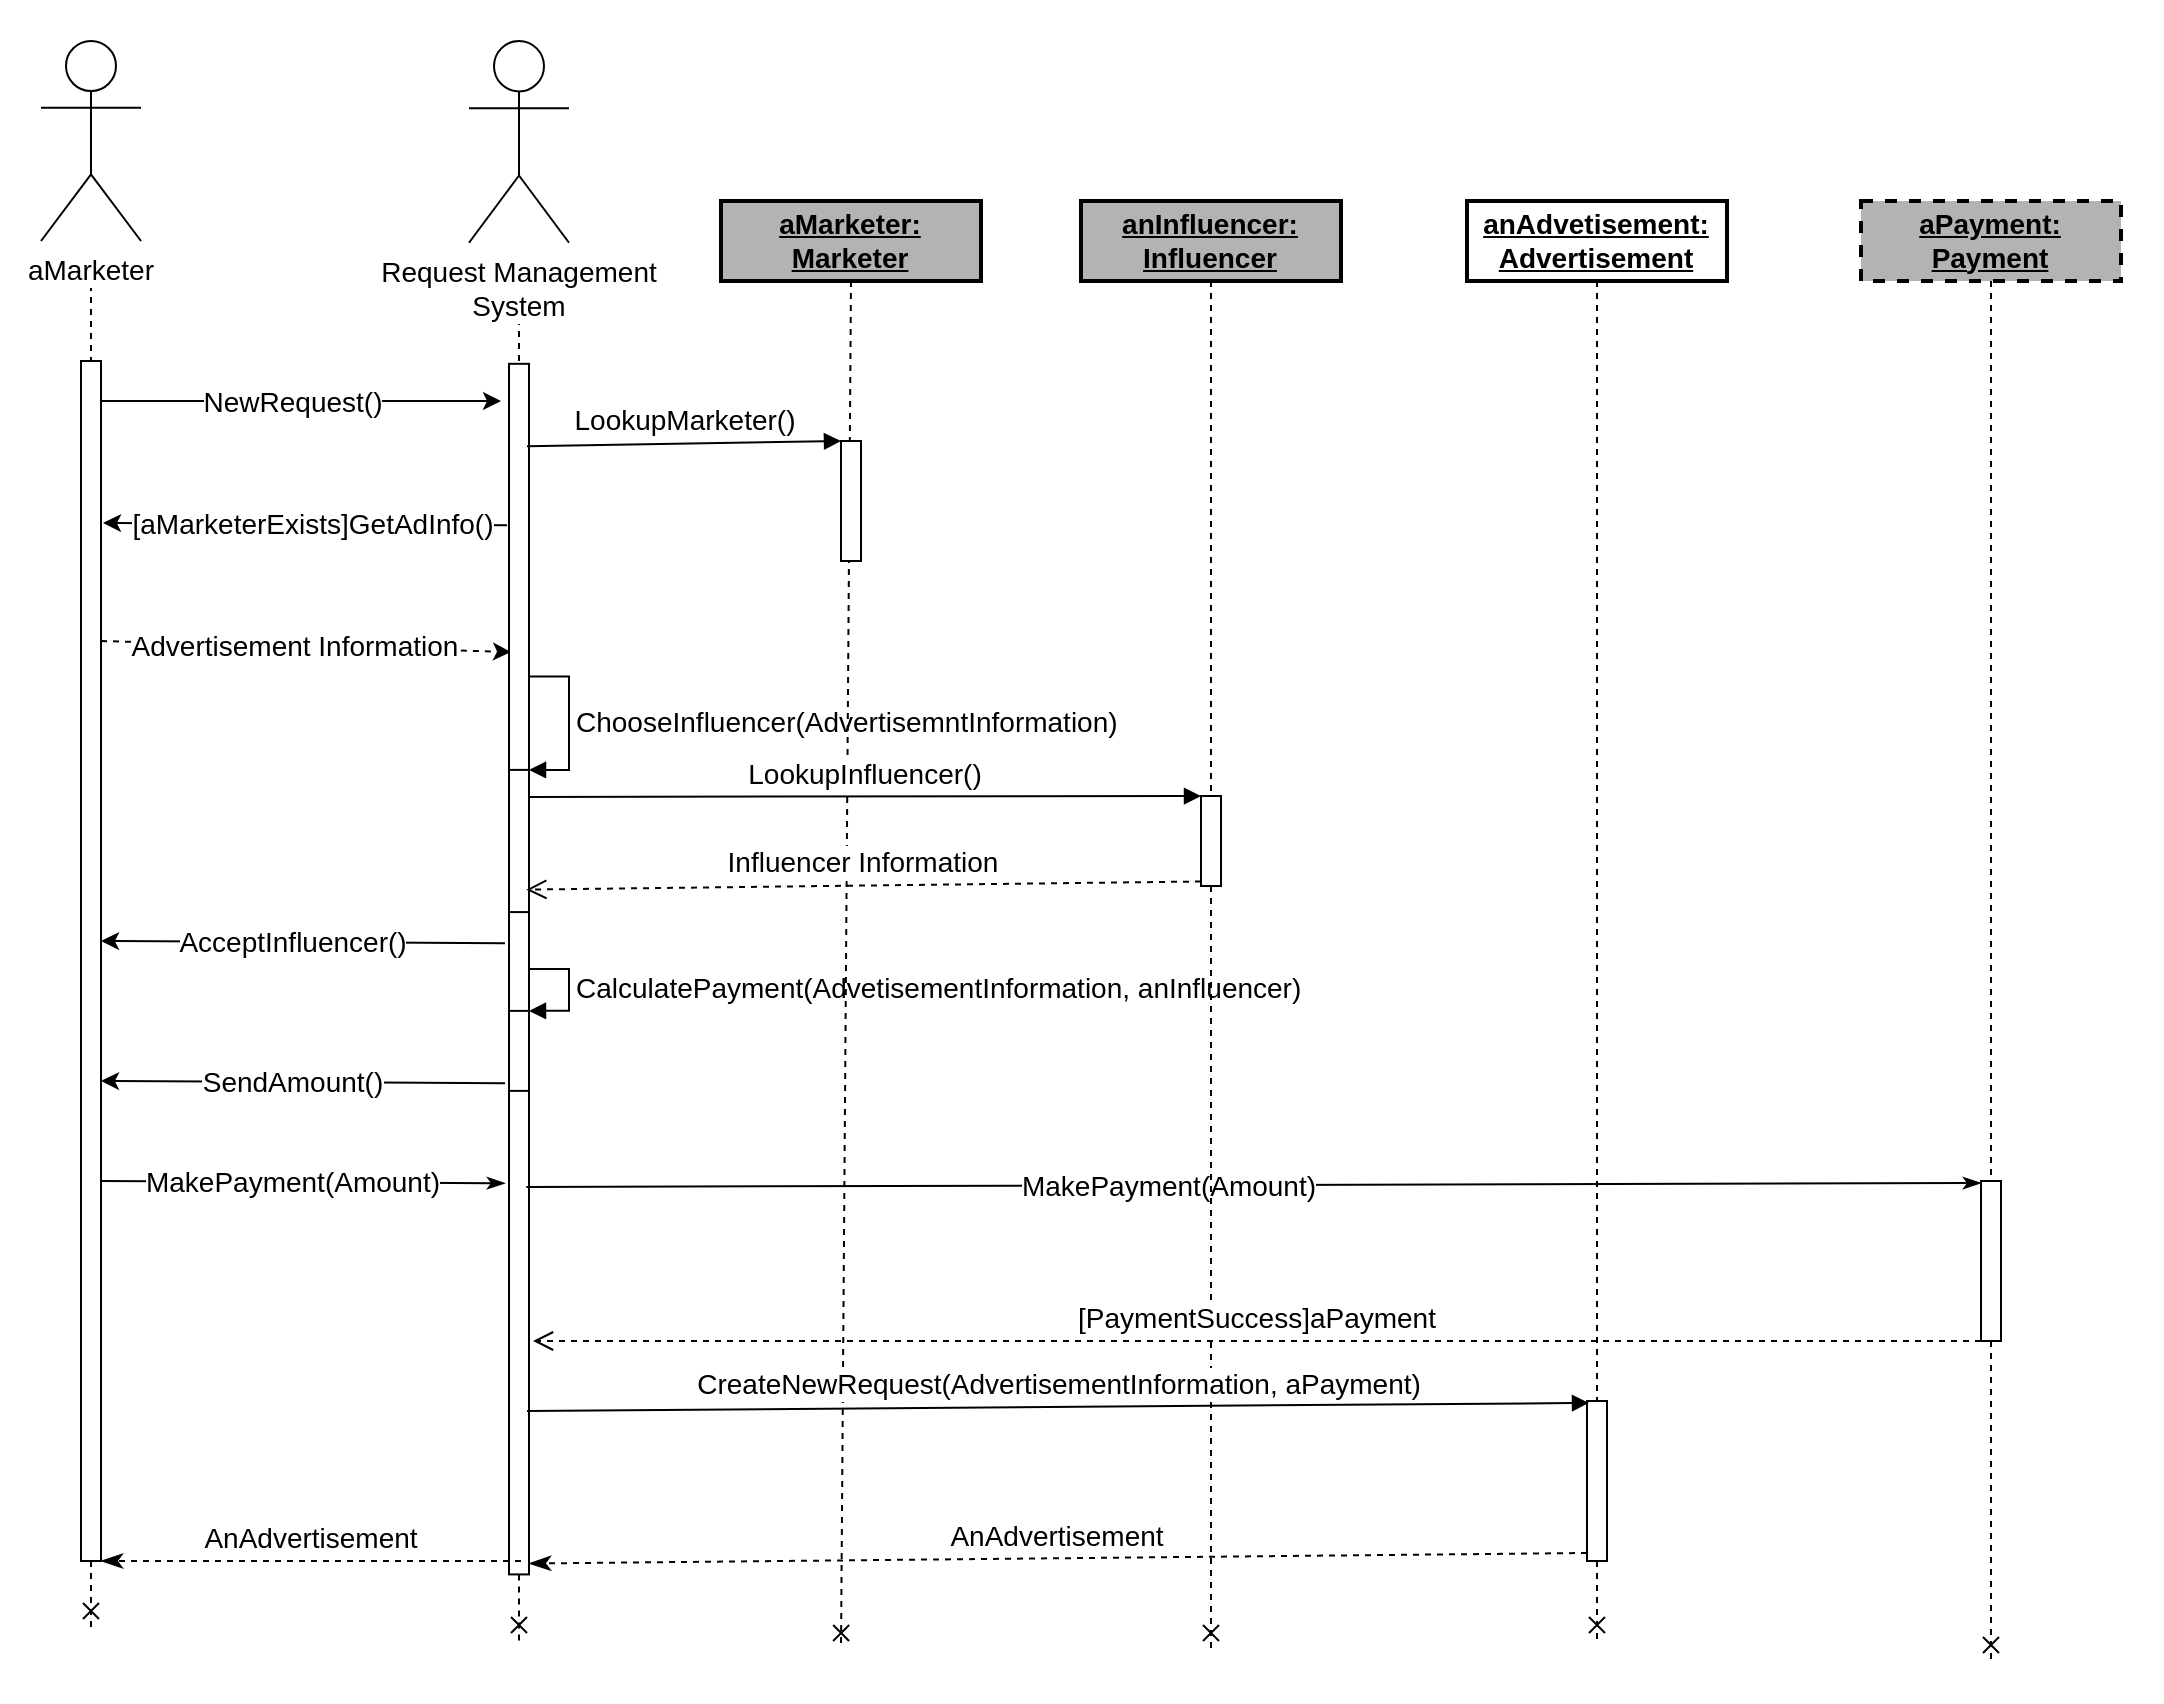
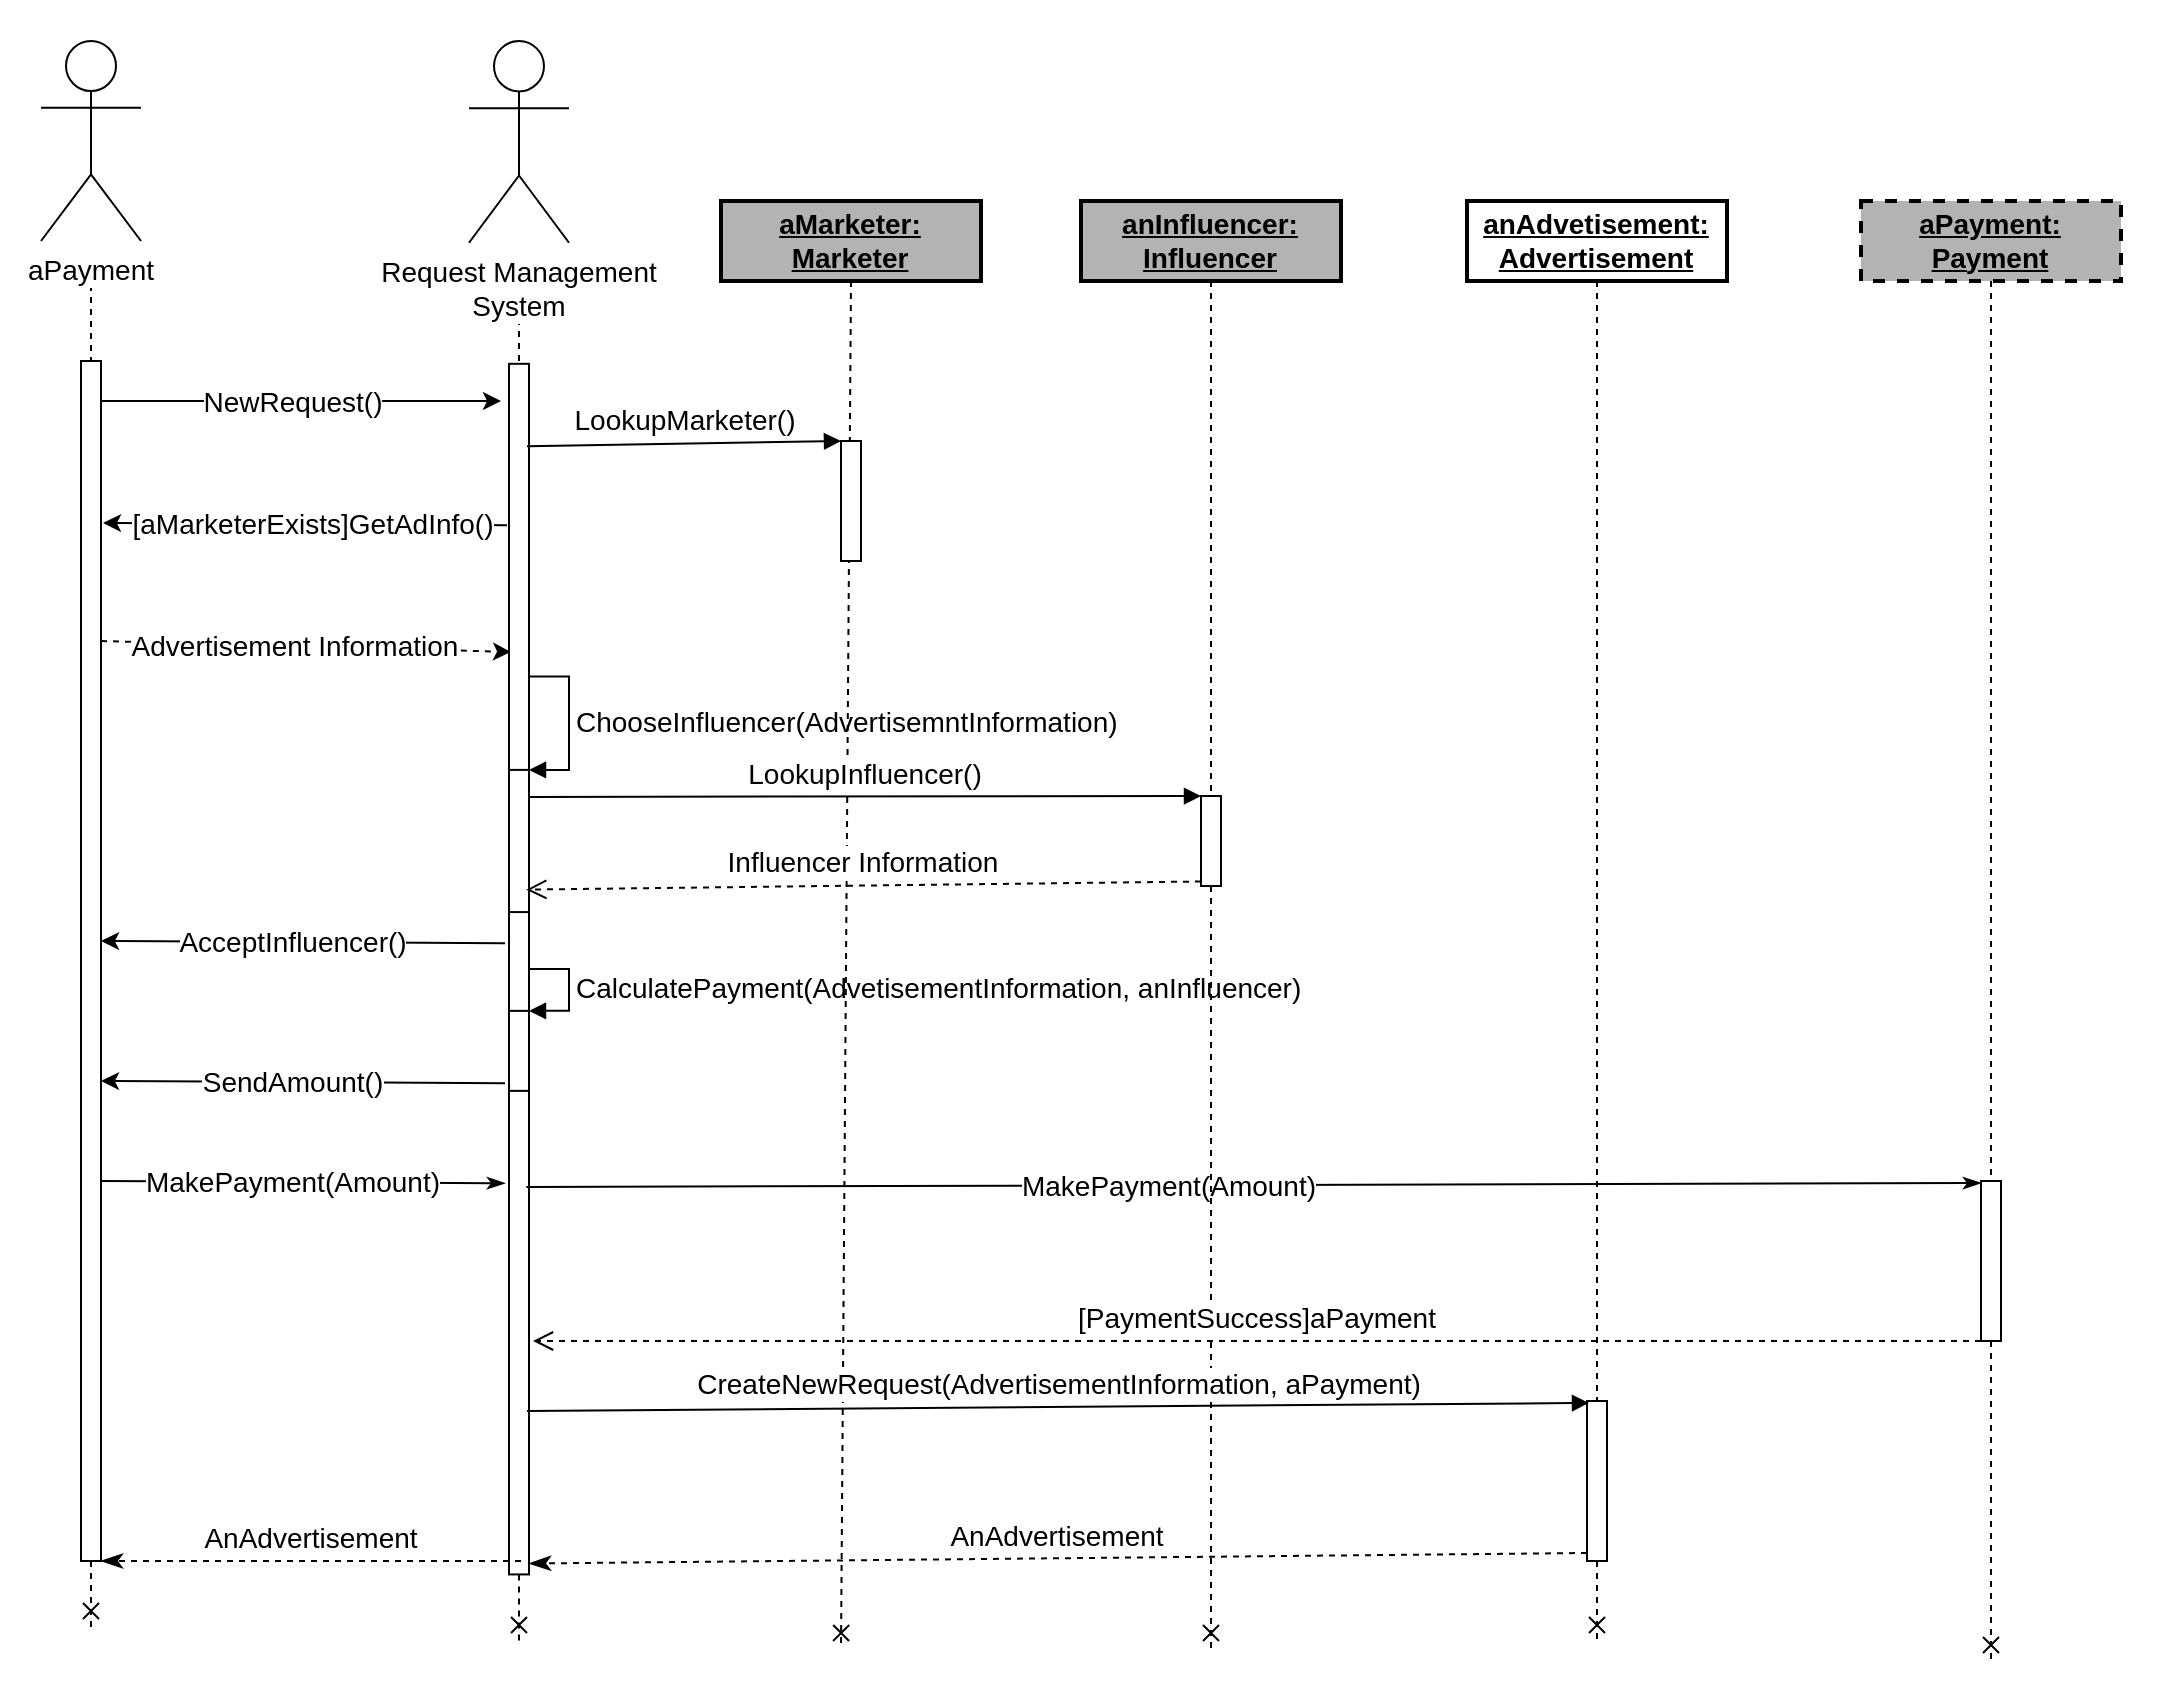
(92, 272) -> (92, 272)
